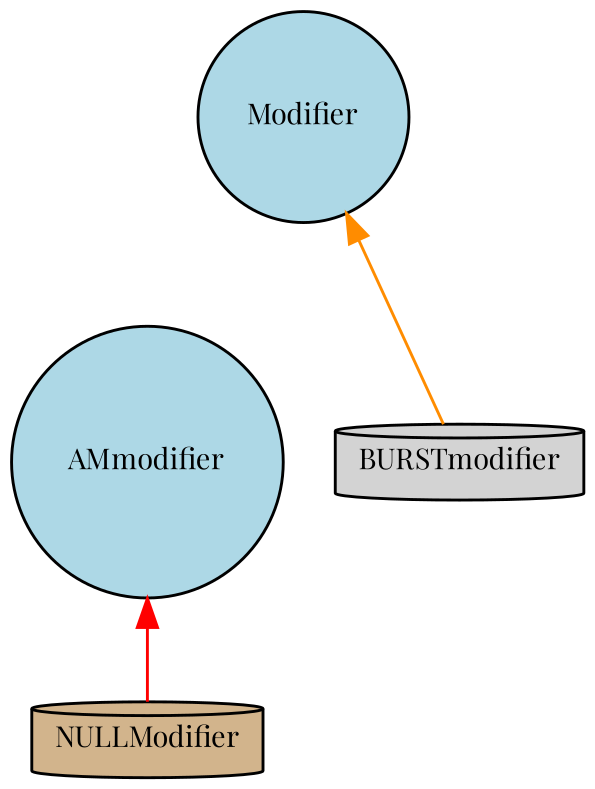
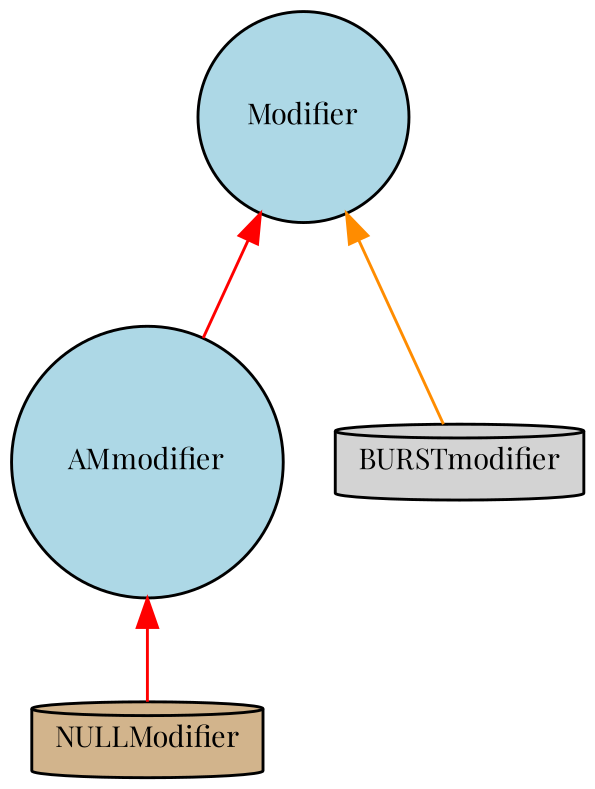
none -> (226, 289)
